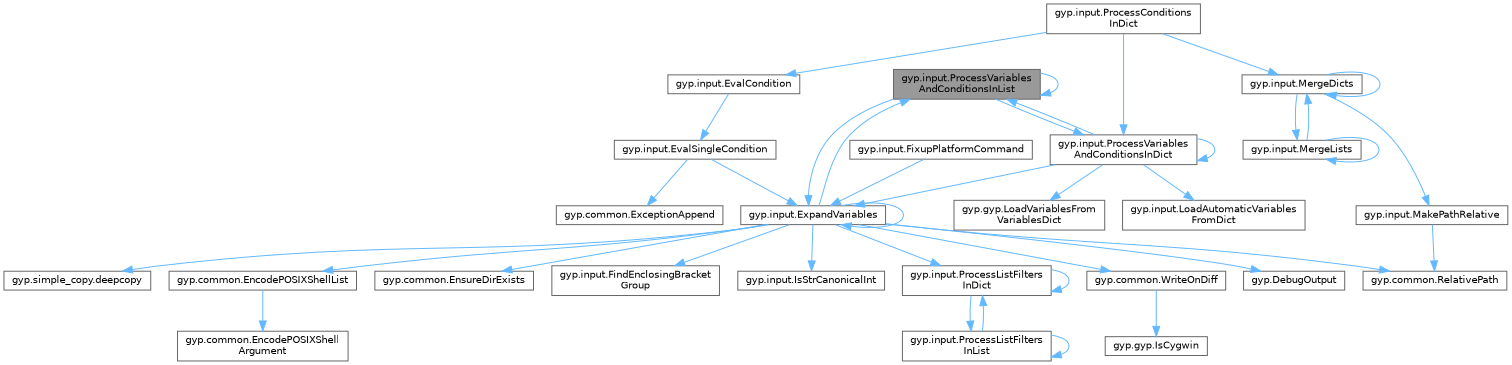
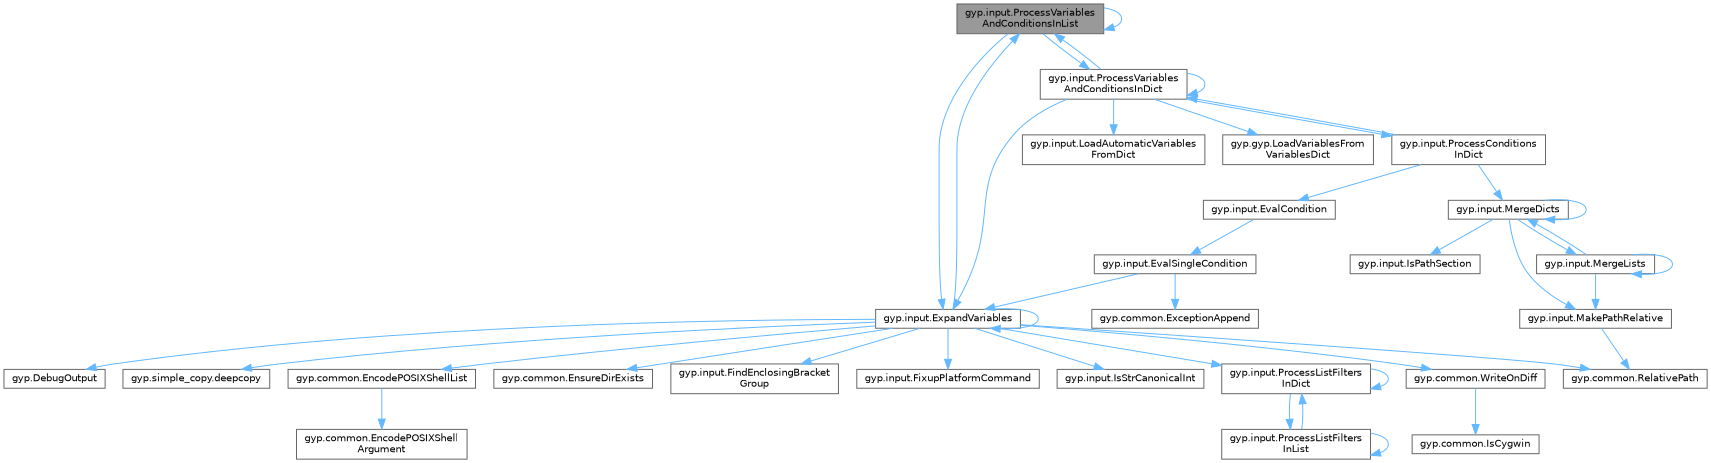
none -> (1284, 117)
(882, 180) -> (948, 344)
none -> (1415, 264)
none -> (1596, 287)
(1156, 346) -> (1476, 444)
